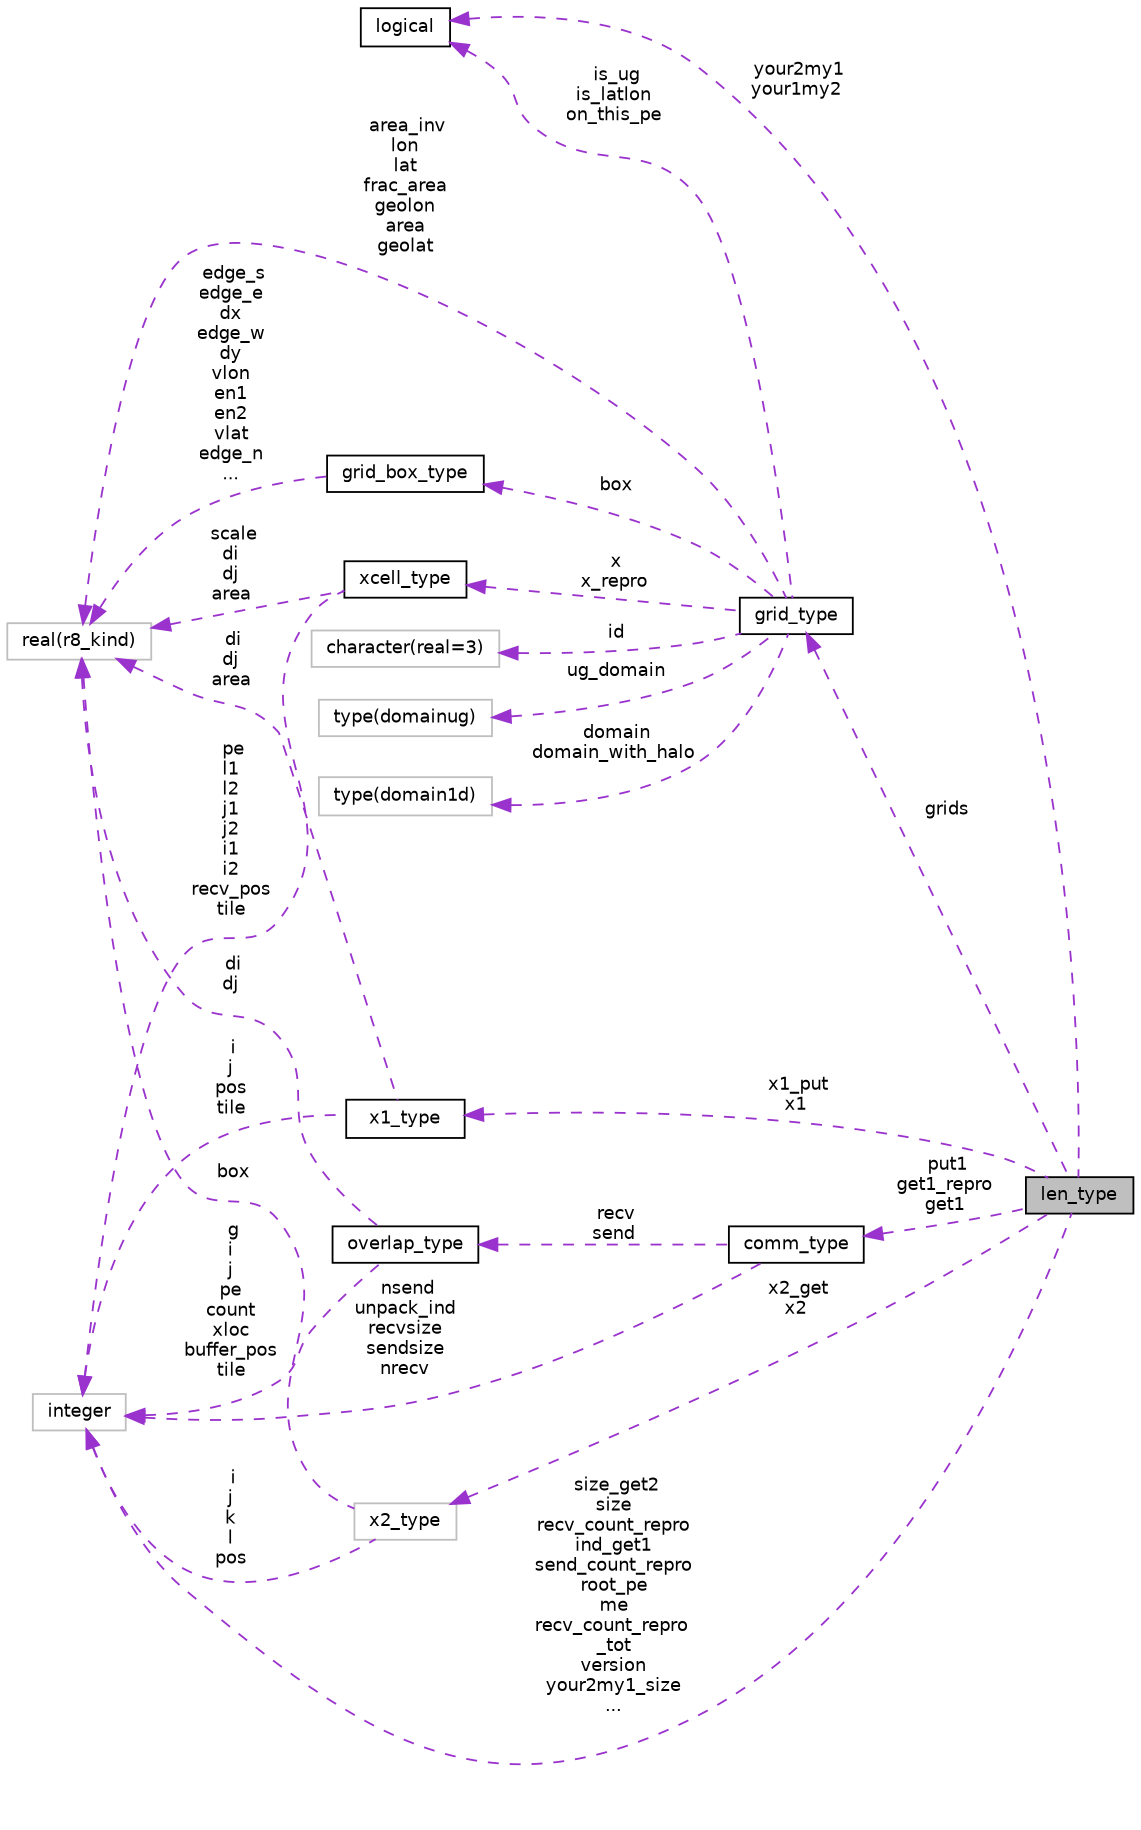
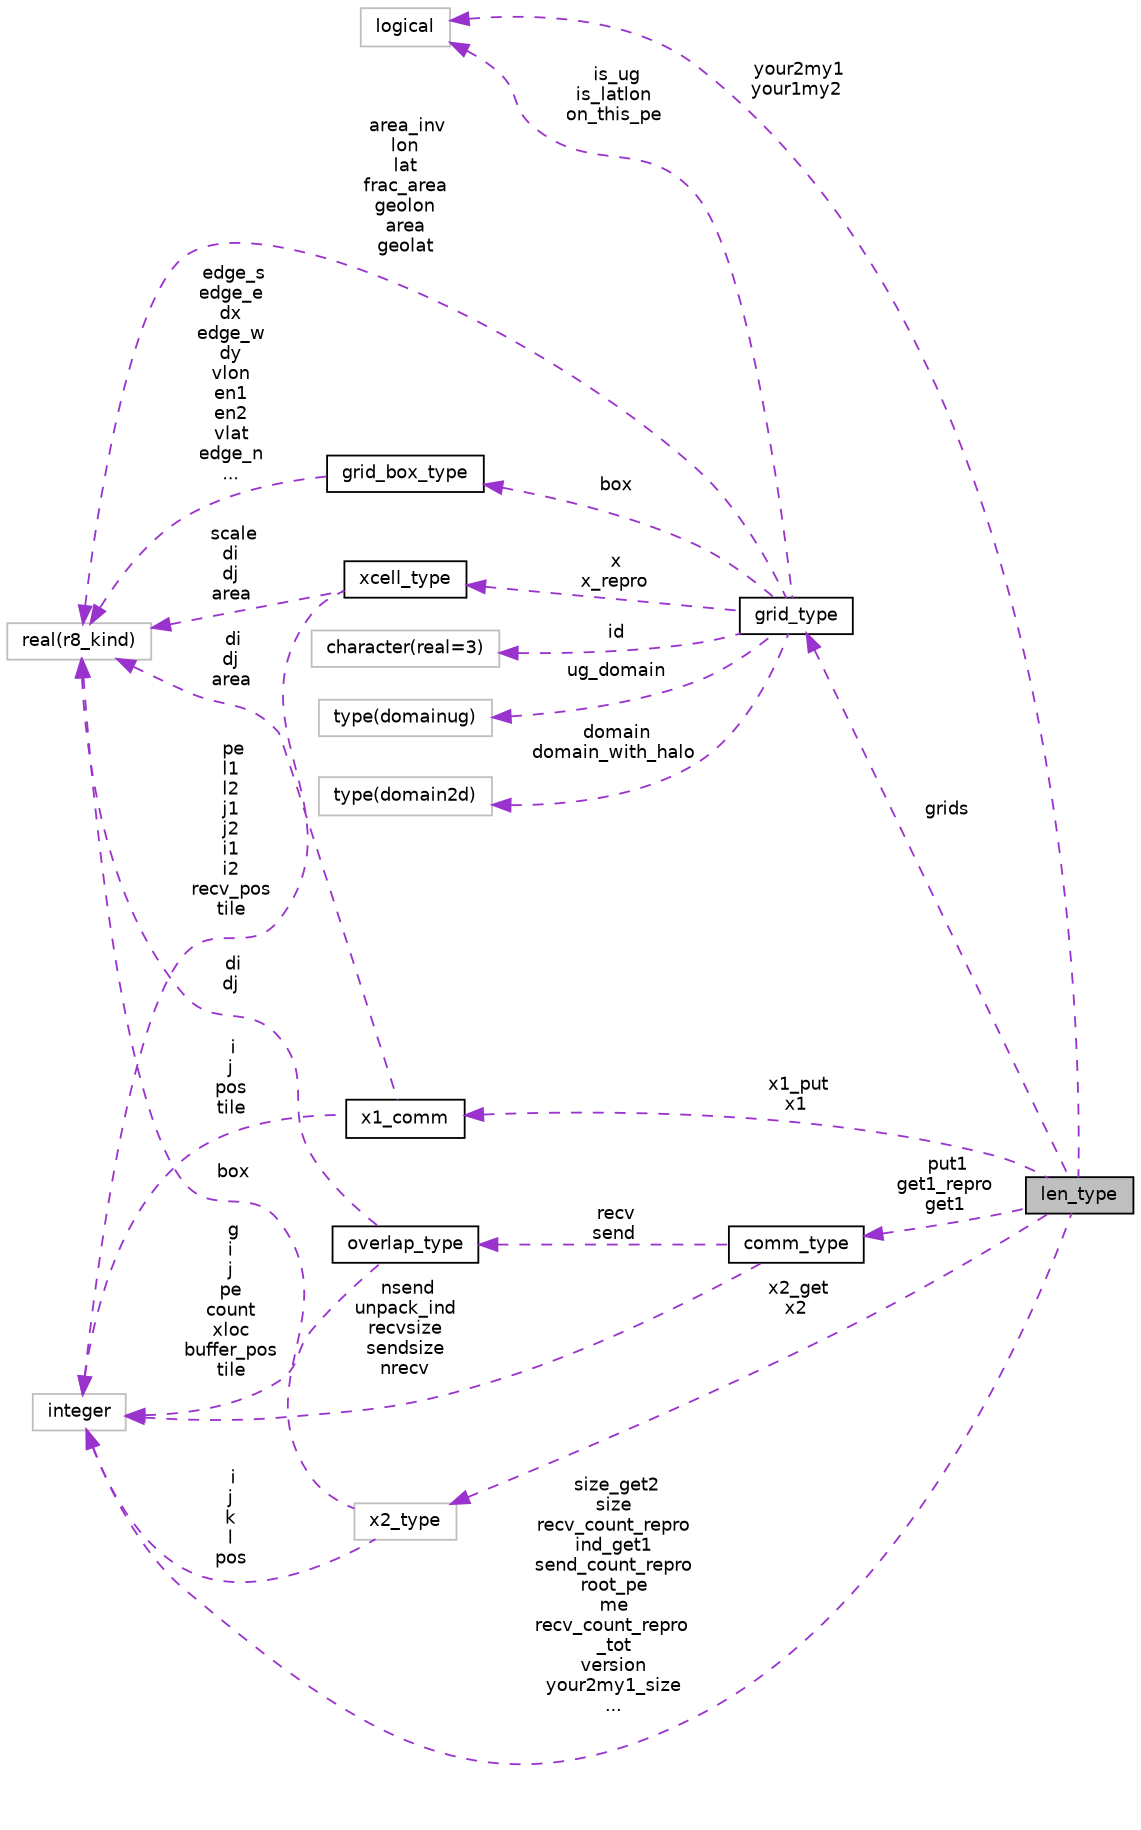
(405, 27) -> (405, 27)
(405, 796) -> (405, 796)
(405, 1119) -> (405, 1119)
